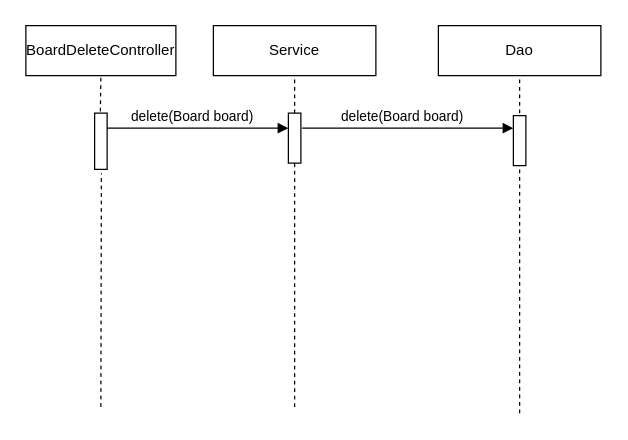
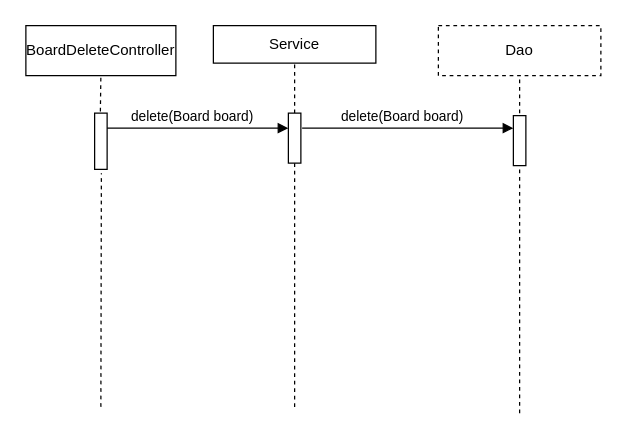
(294, 51) -> (294, 44)
(519, 51) -> (519, 51)
